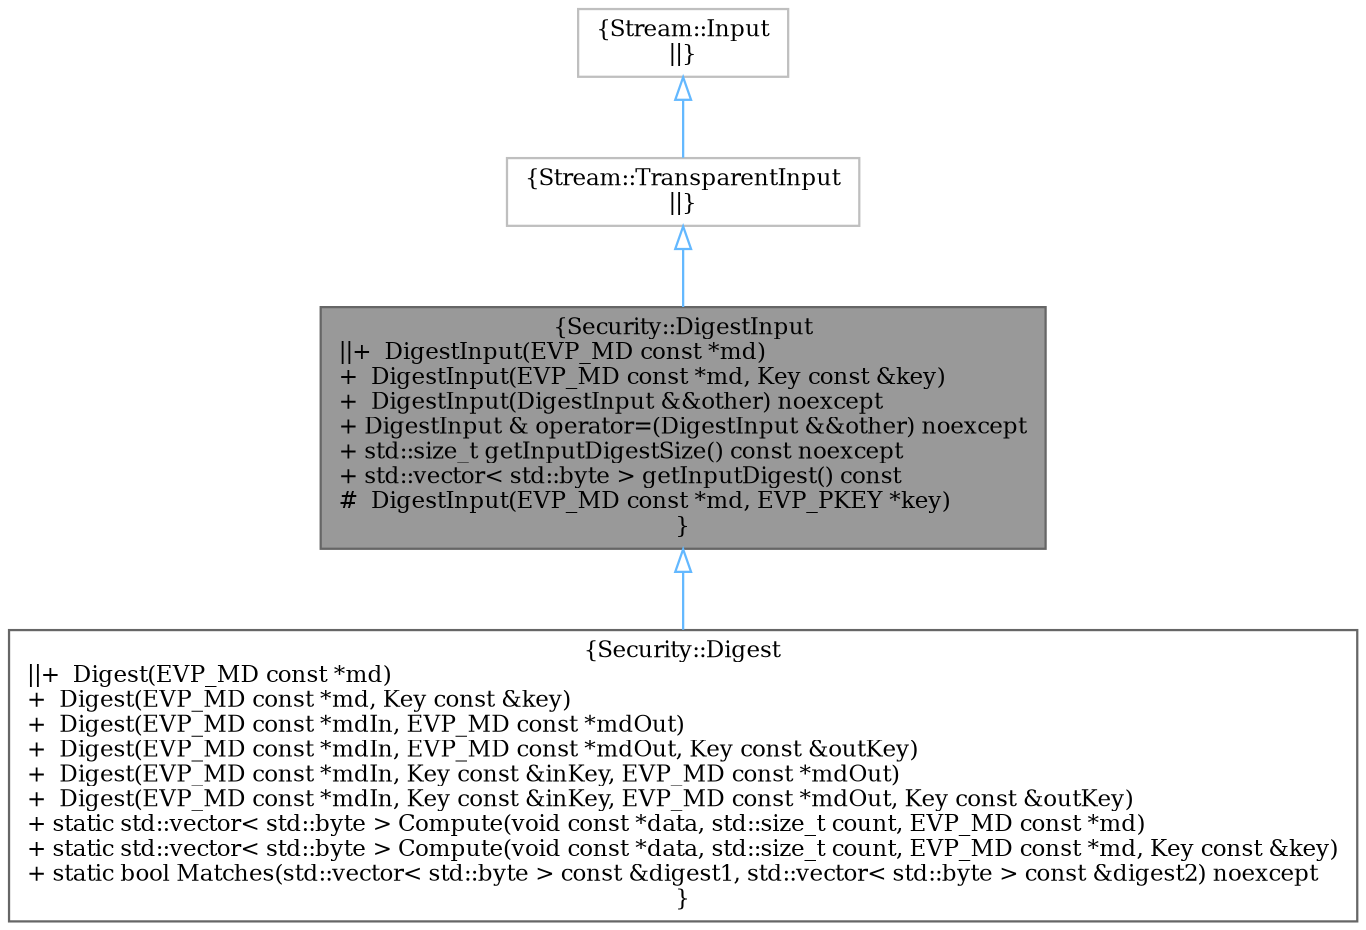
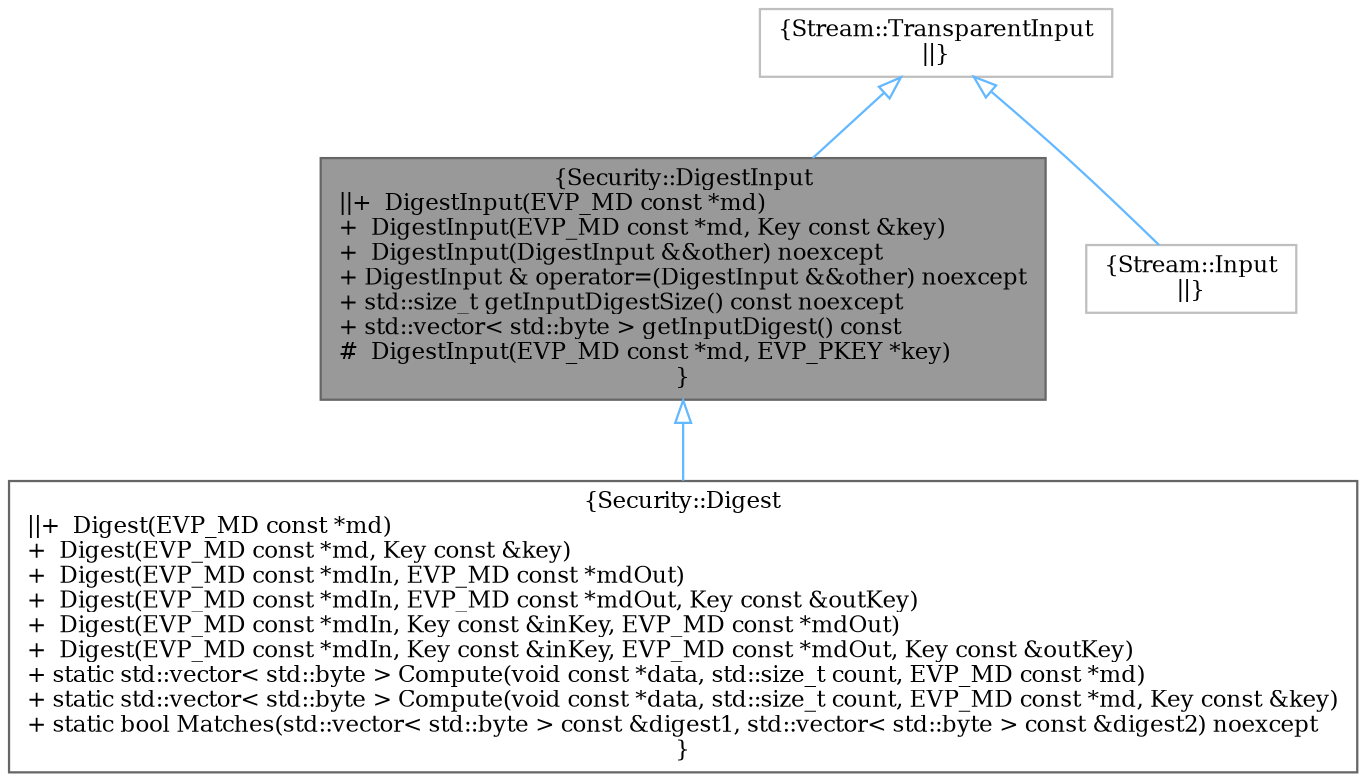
(683, 129) -> (1077, 167)
